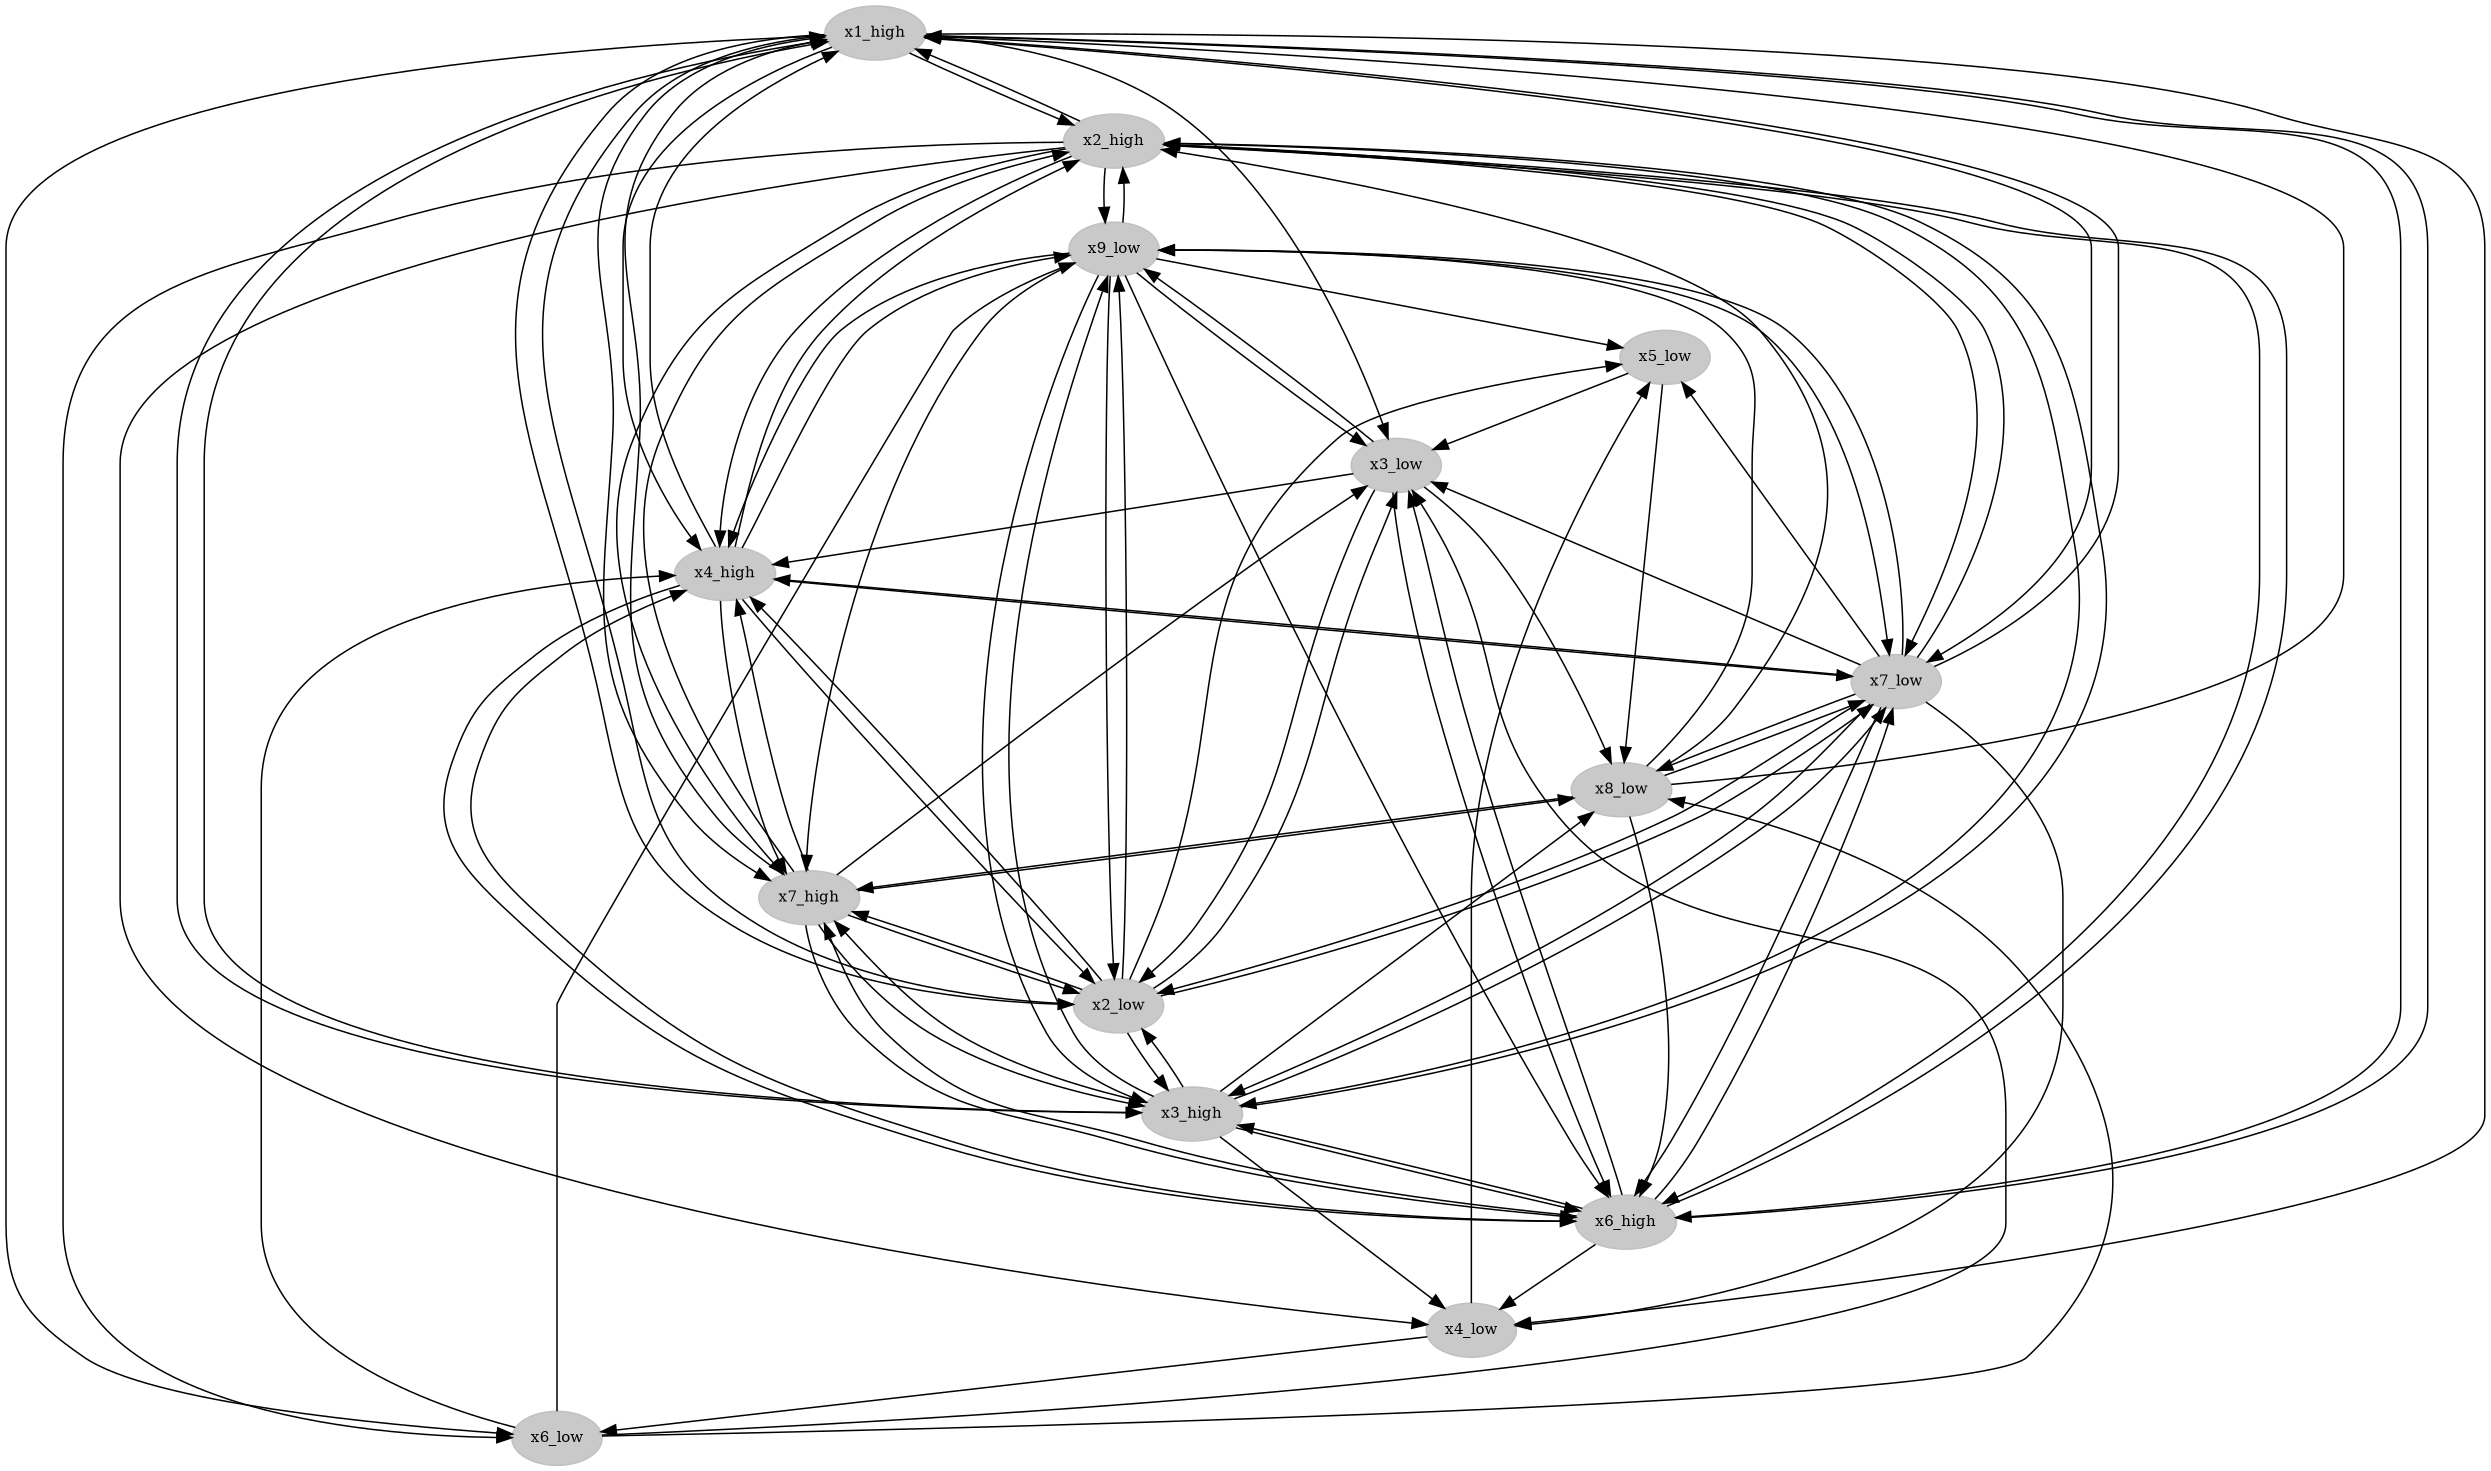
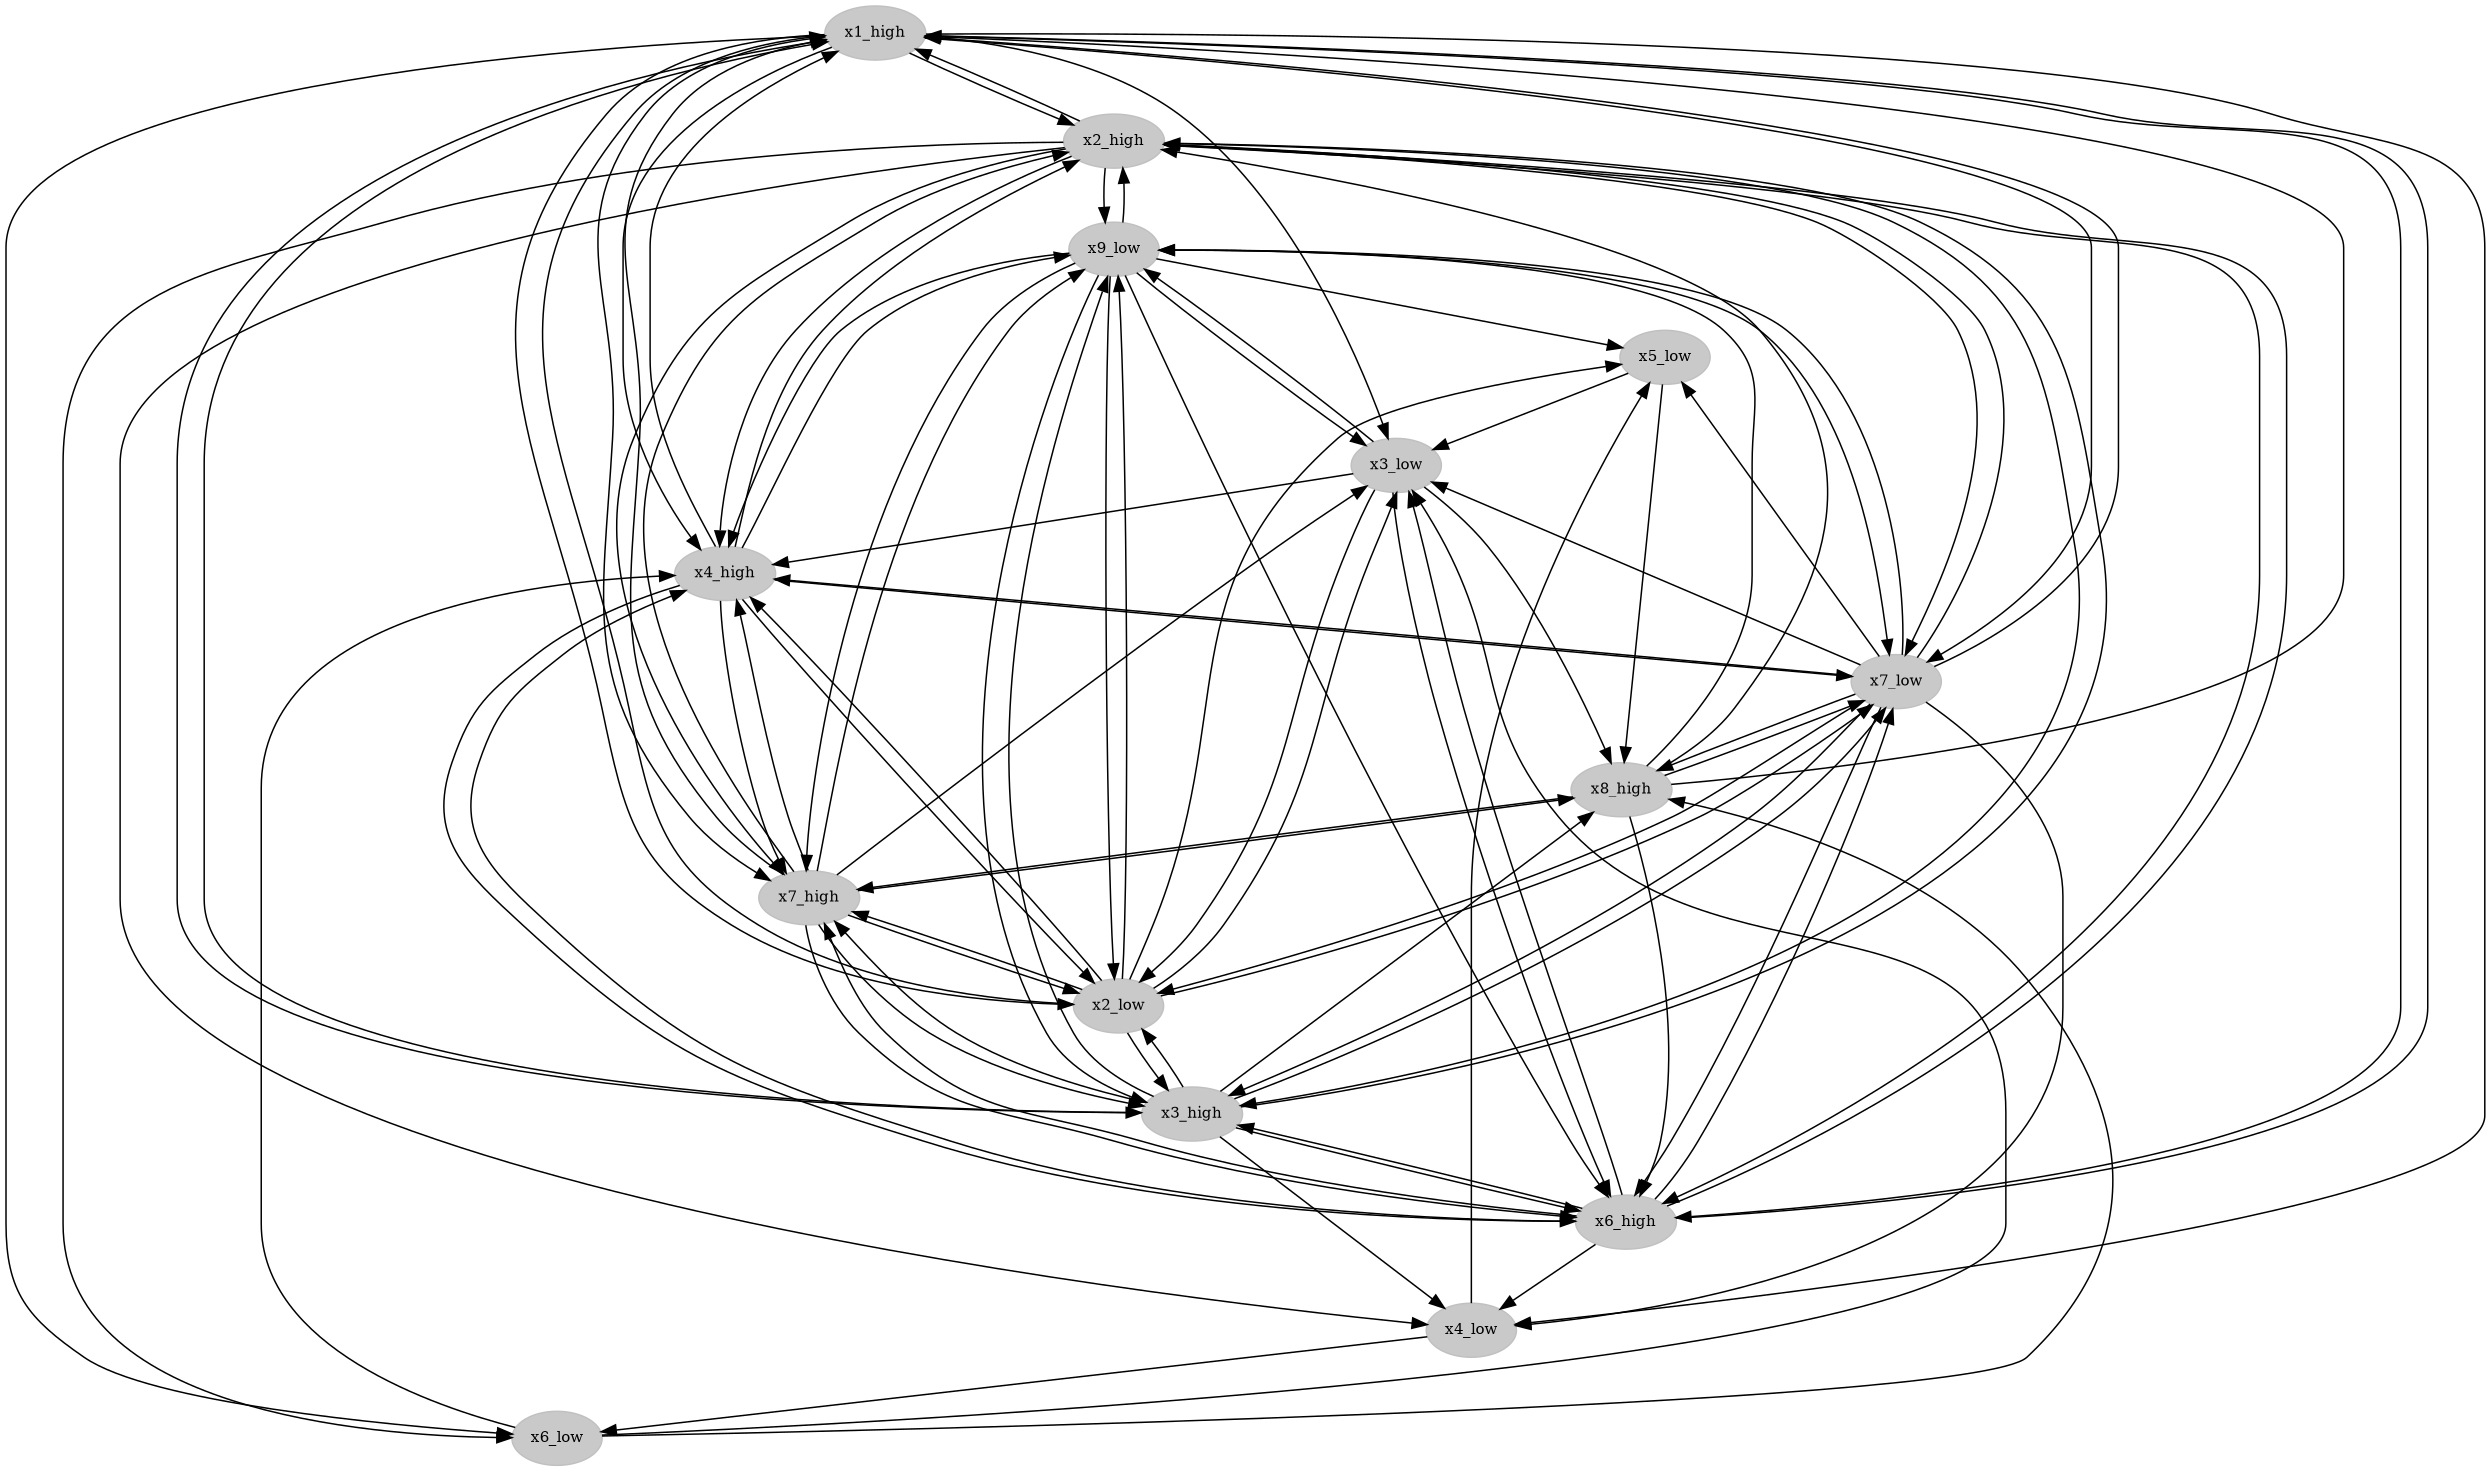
(681, 788) -> (891, 566)
(1622, 790) -> (1622, 790)
